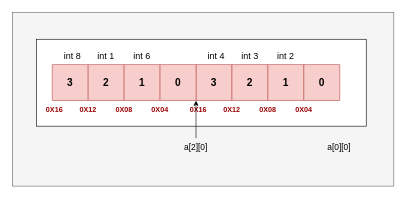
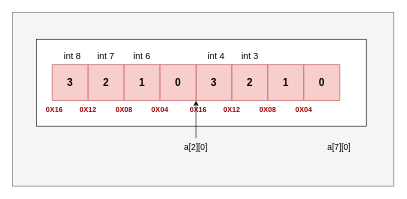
(106, 56) -> (106, 56)
(286, 56) -> none
(339, 147) -> (339, 147)
